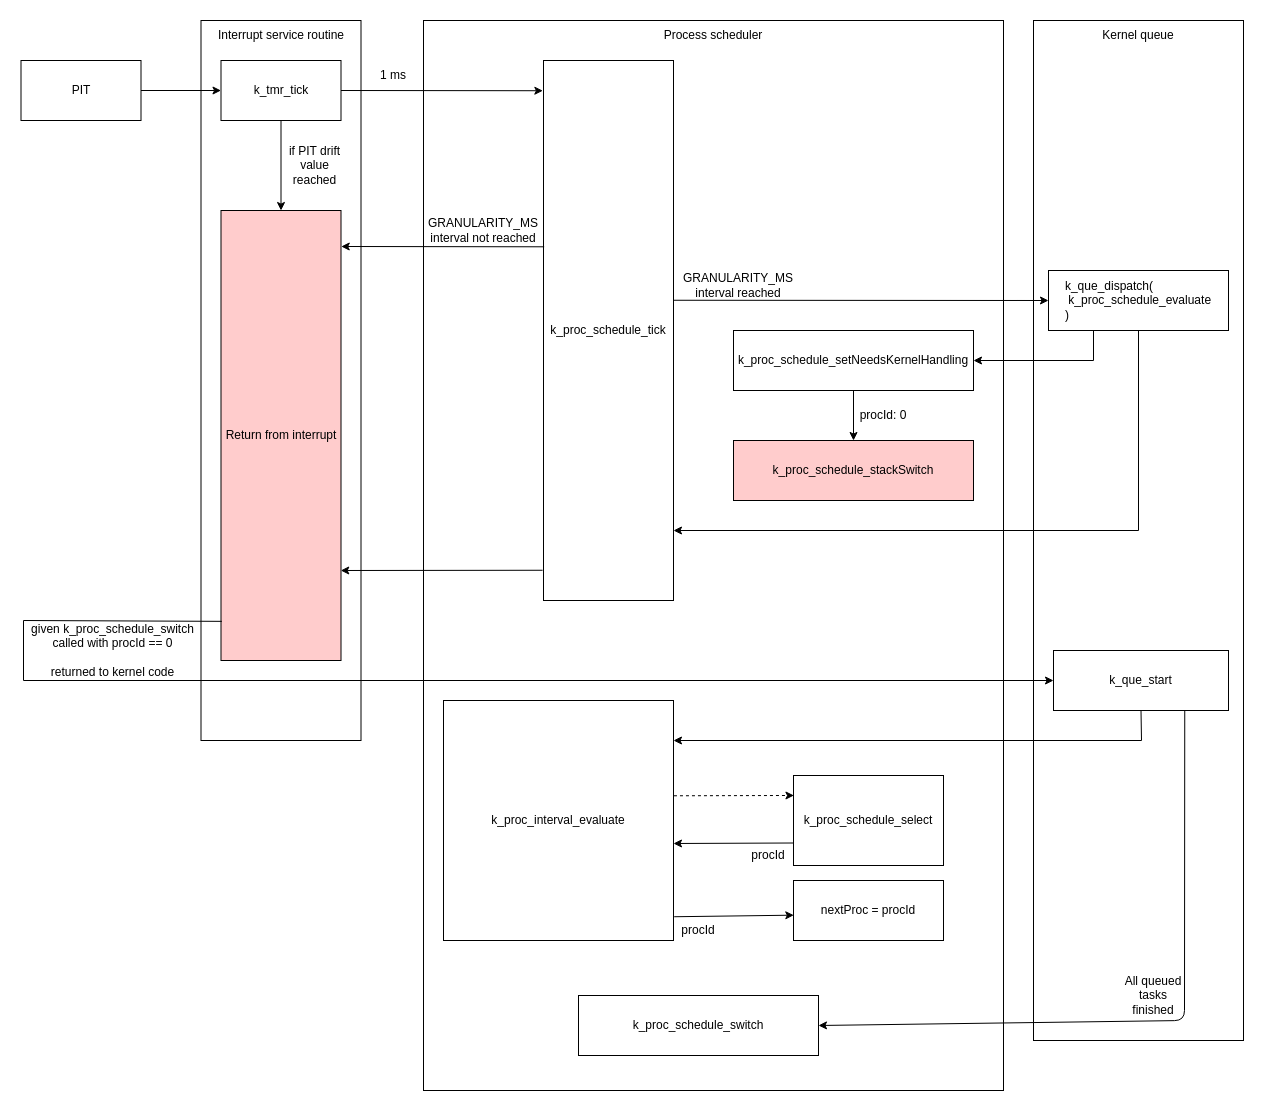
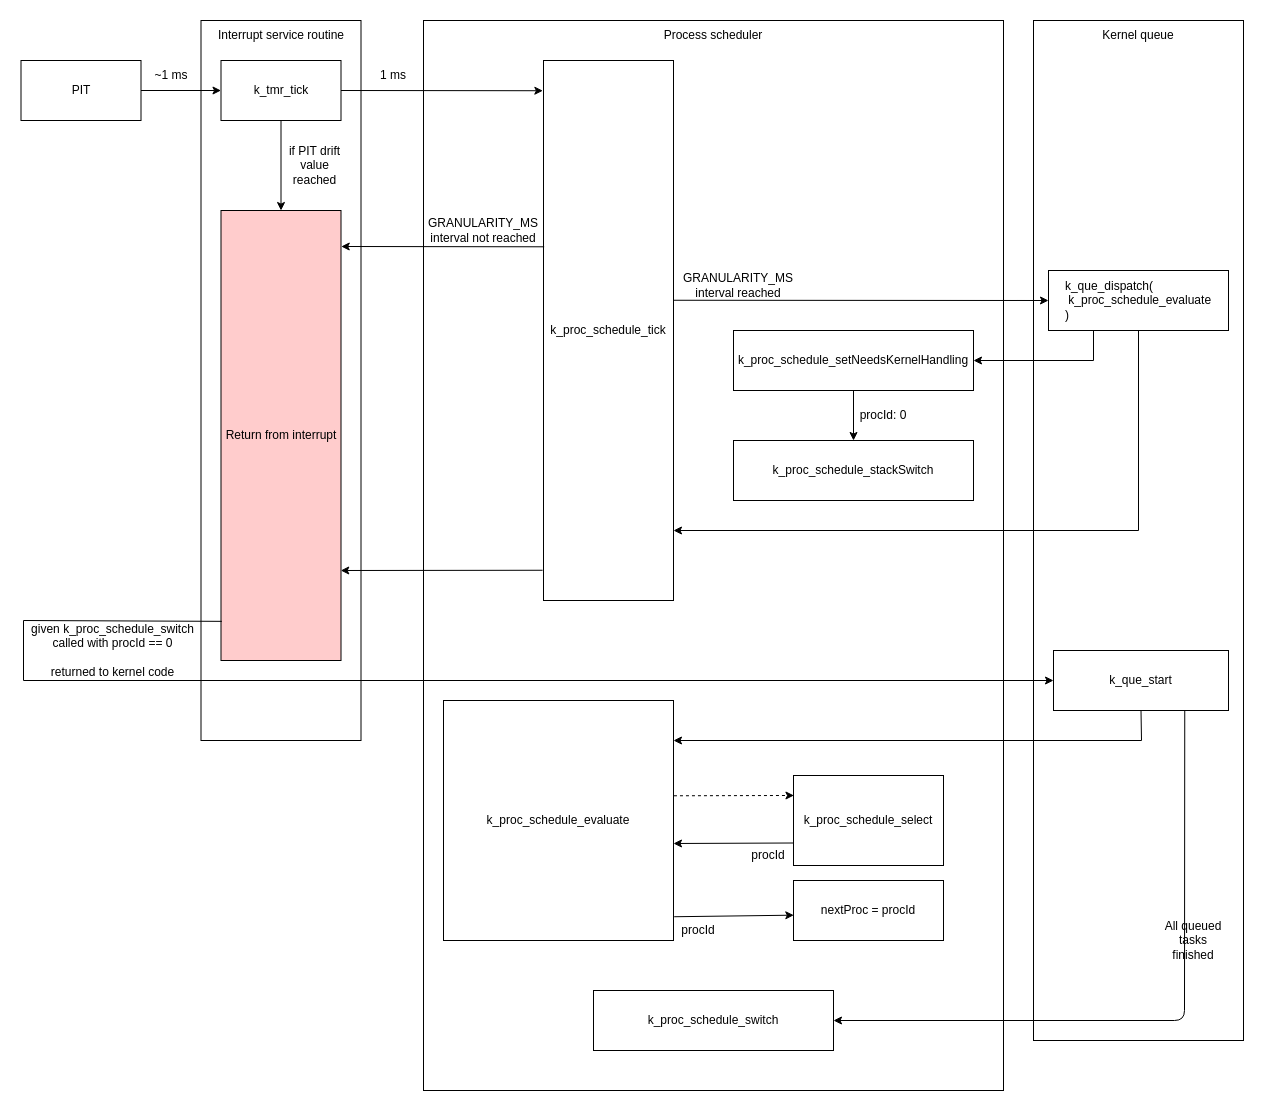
none -> (171, 76)
(854, 471) -> (854, 471)
(559, 821) -> (559, 821)
(1154, 996) -> (1194, 941)
(699, 1026) -> (714, 1021)
